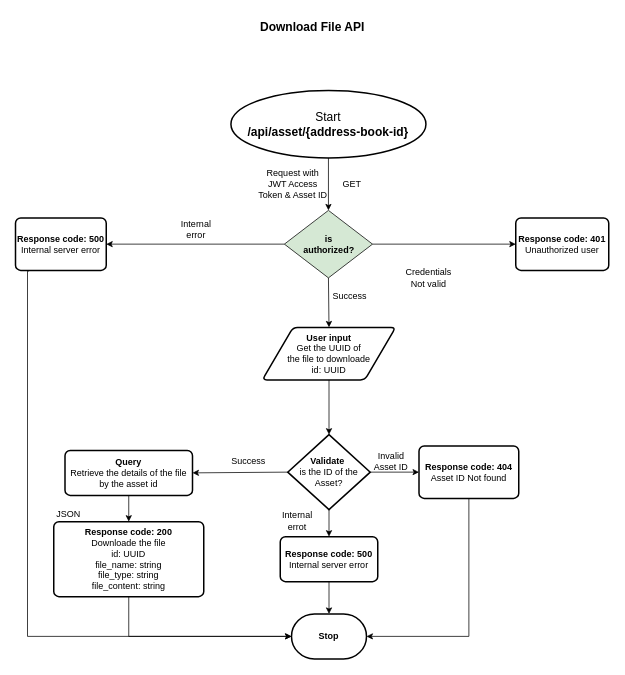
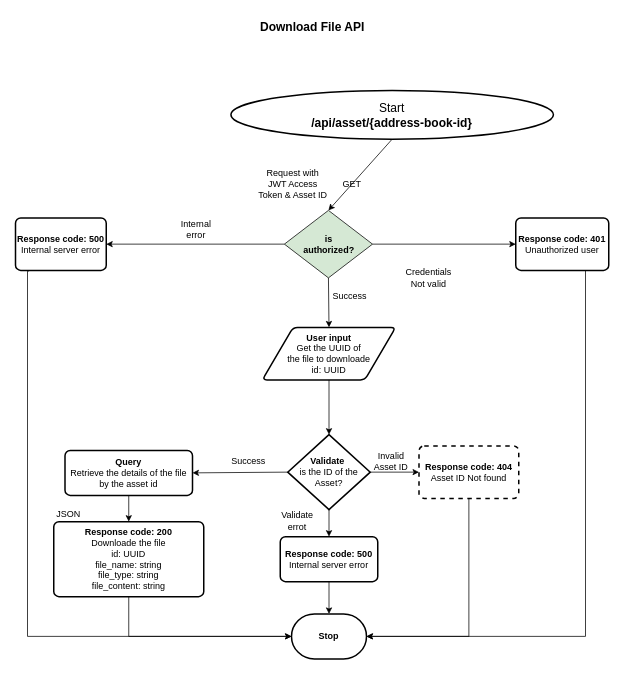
(328, 124) -> (392, 115)
(469, 472) -> (469, 472)
none -> (585, 510)
(297, 521) -> (297, 521)
